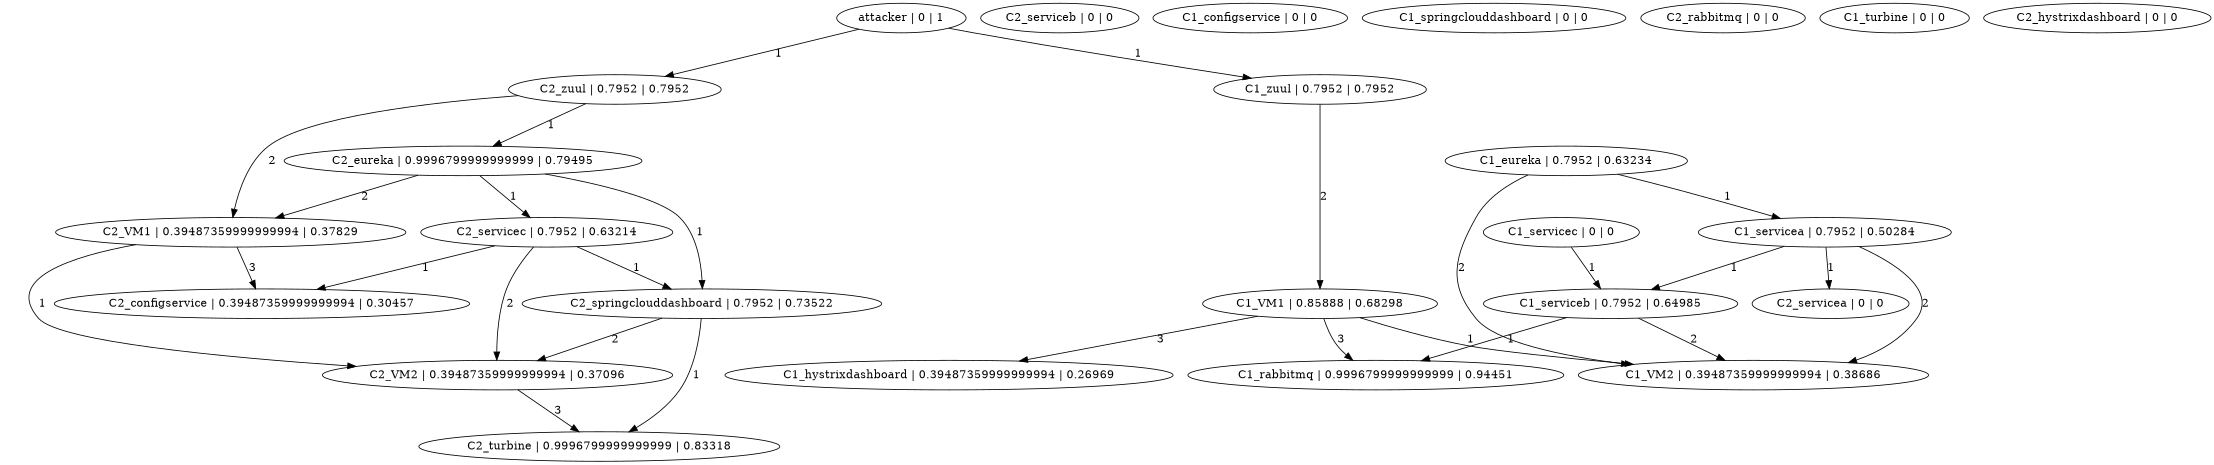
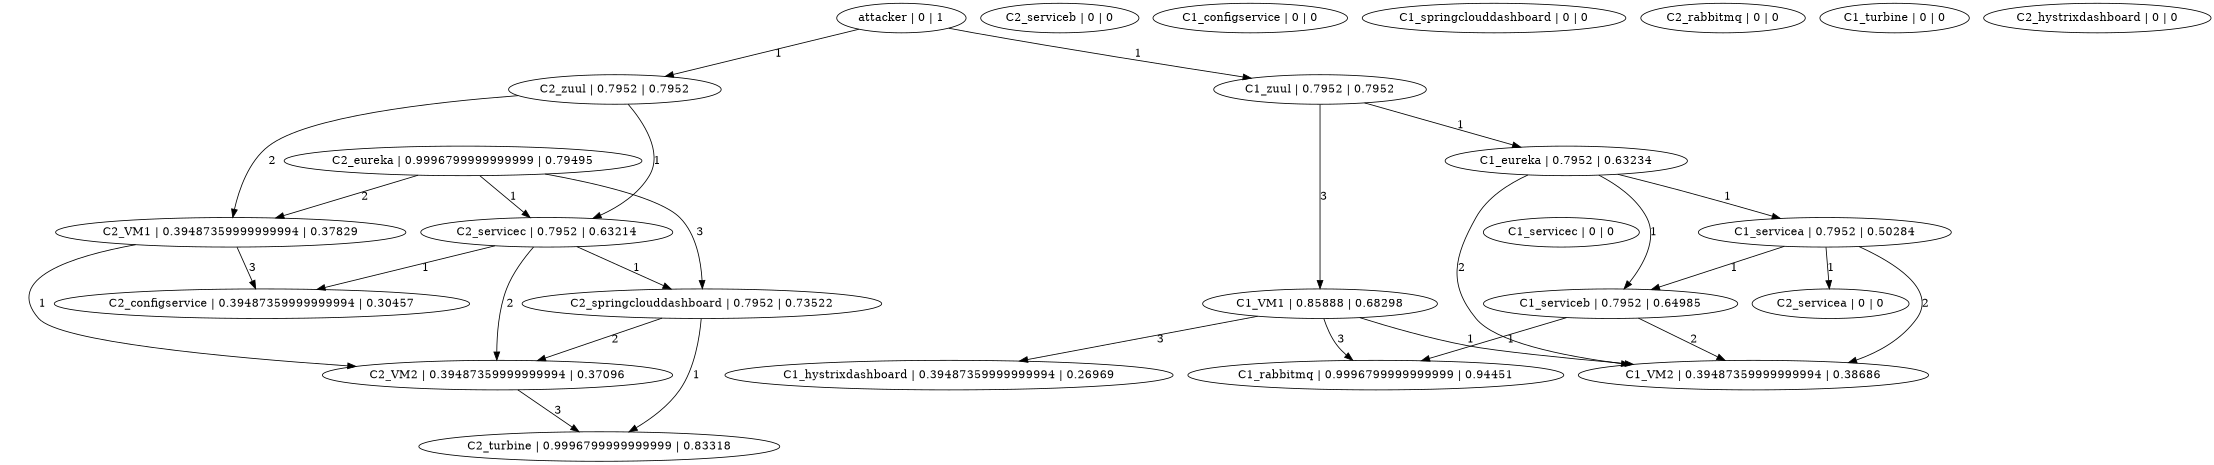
(543, 123) -> (652, 168)
none -> (1439, 124)
(1324, 197) -> (1324, 197)
(700, 232) -> (700, 232)
(1584, 265) -> (1648, 220)
